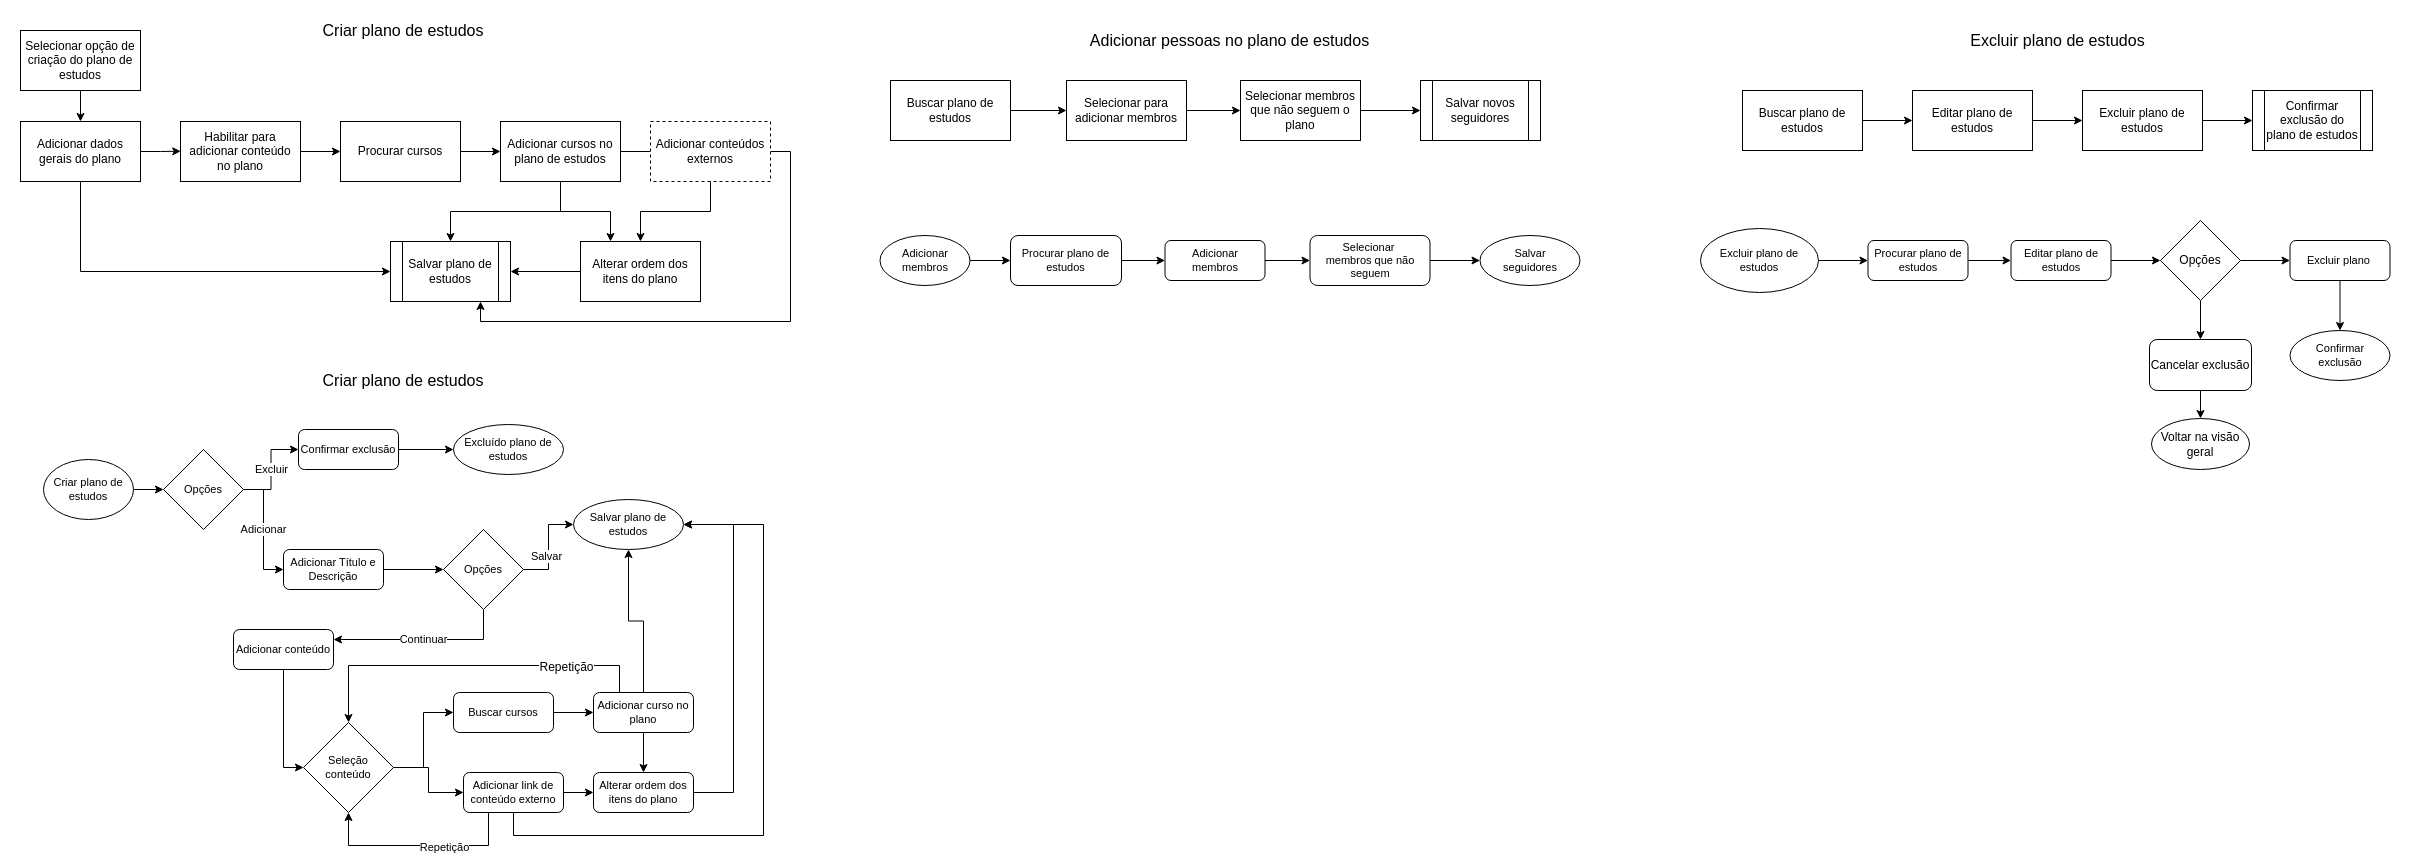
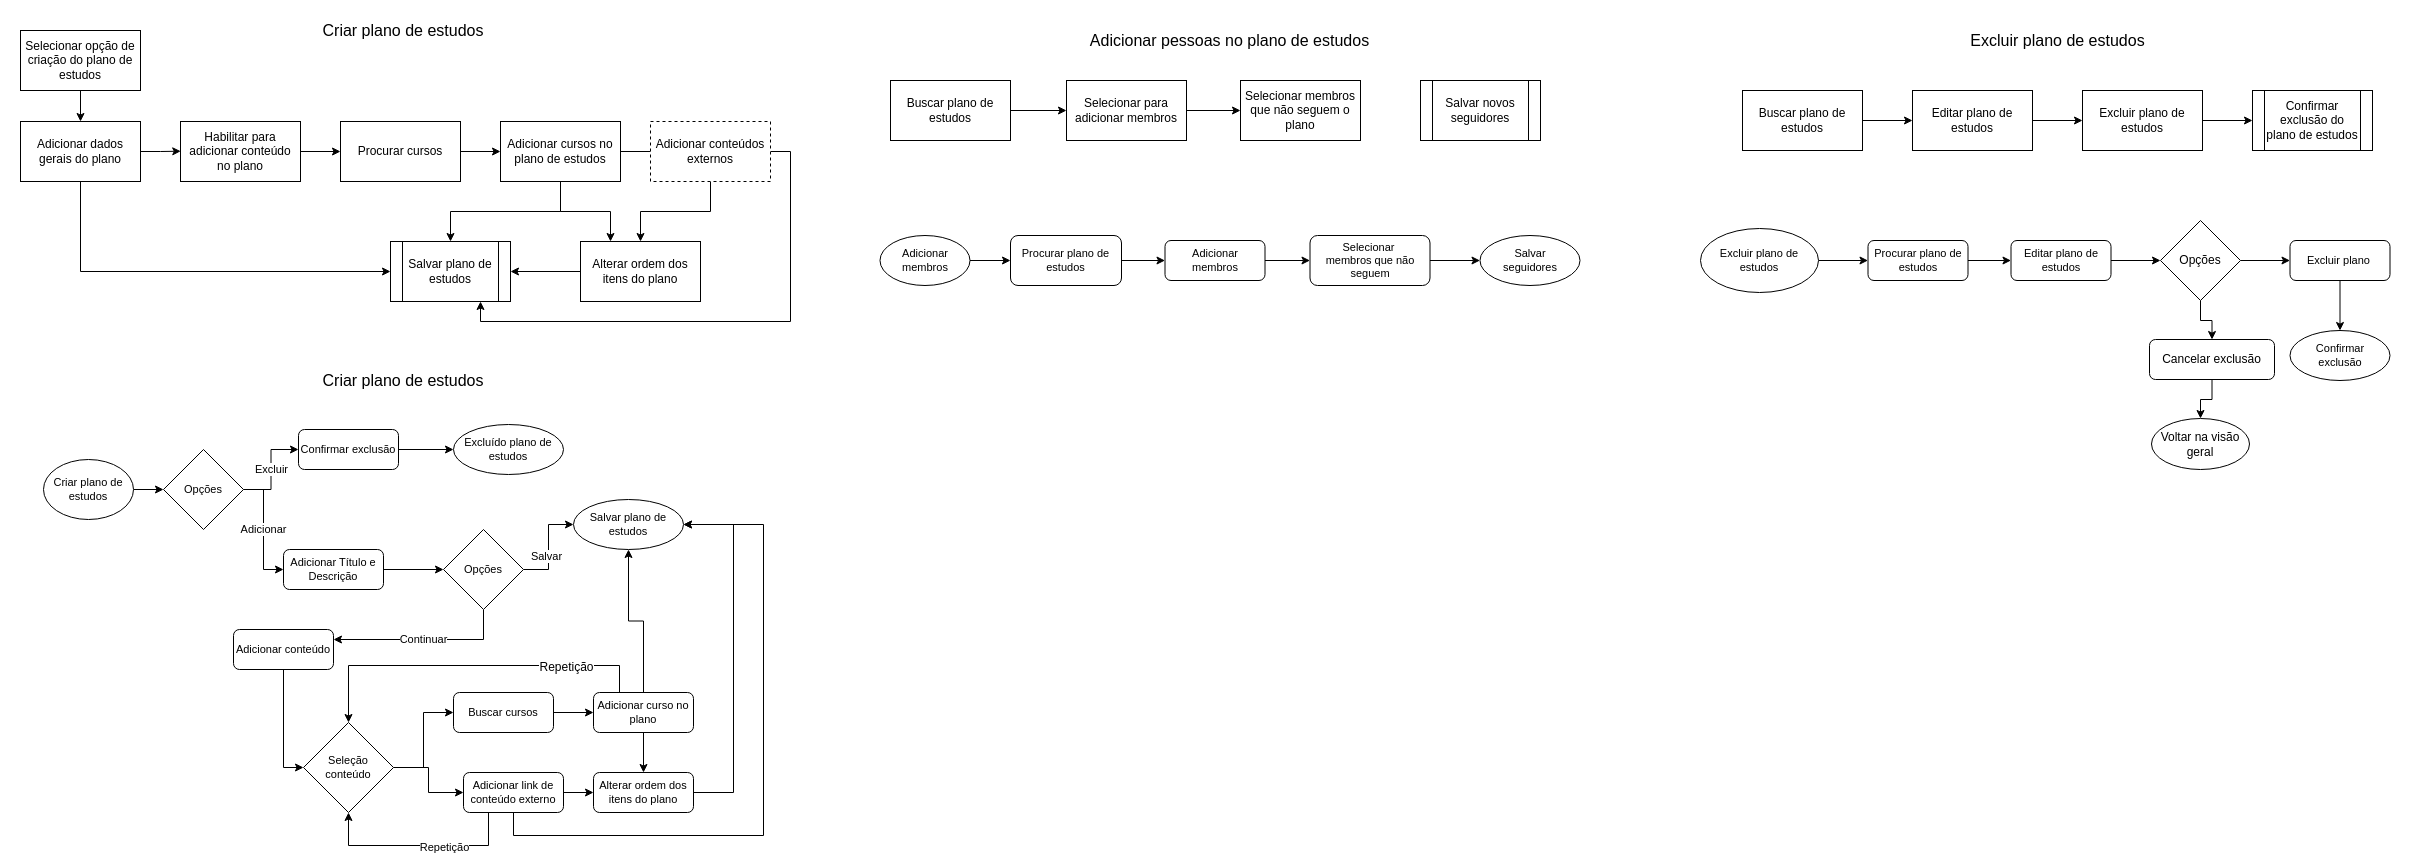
(1387, 111) -> none
(2201, 365) -> (2212, 360)
